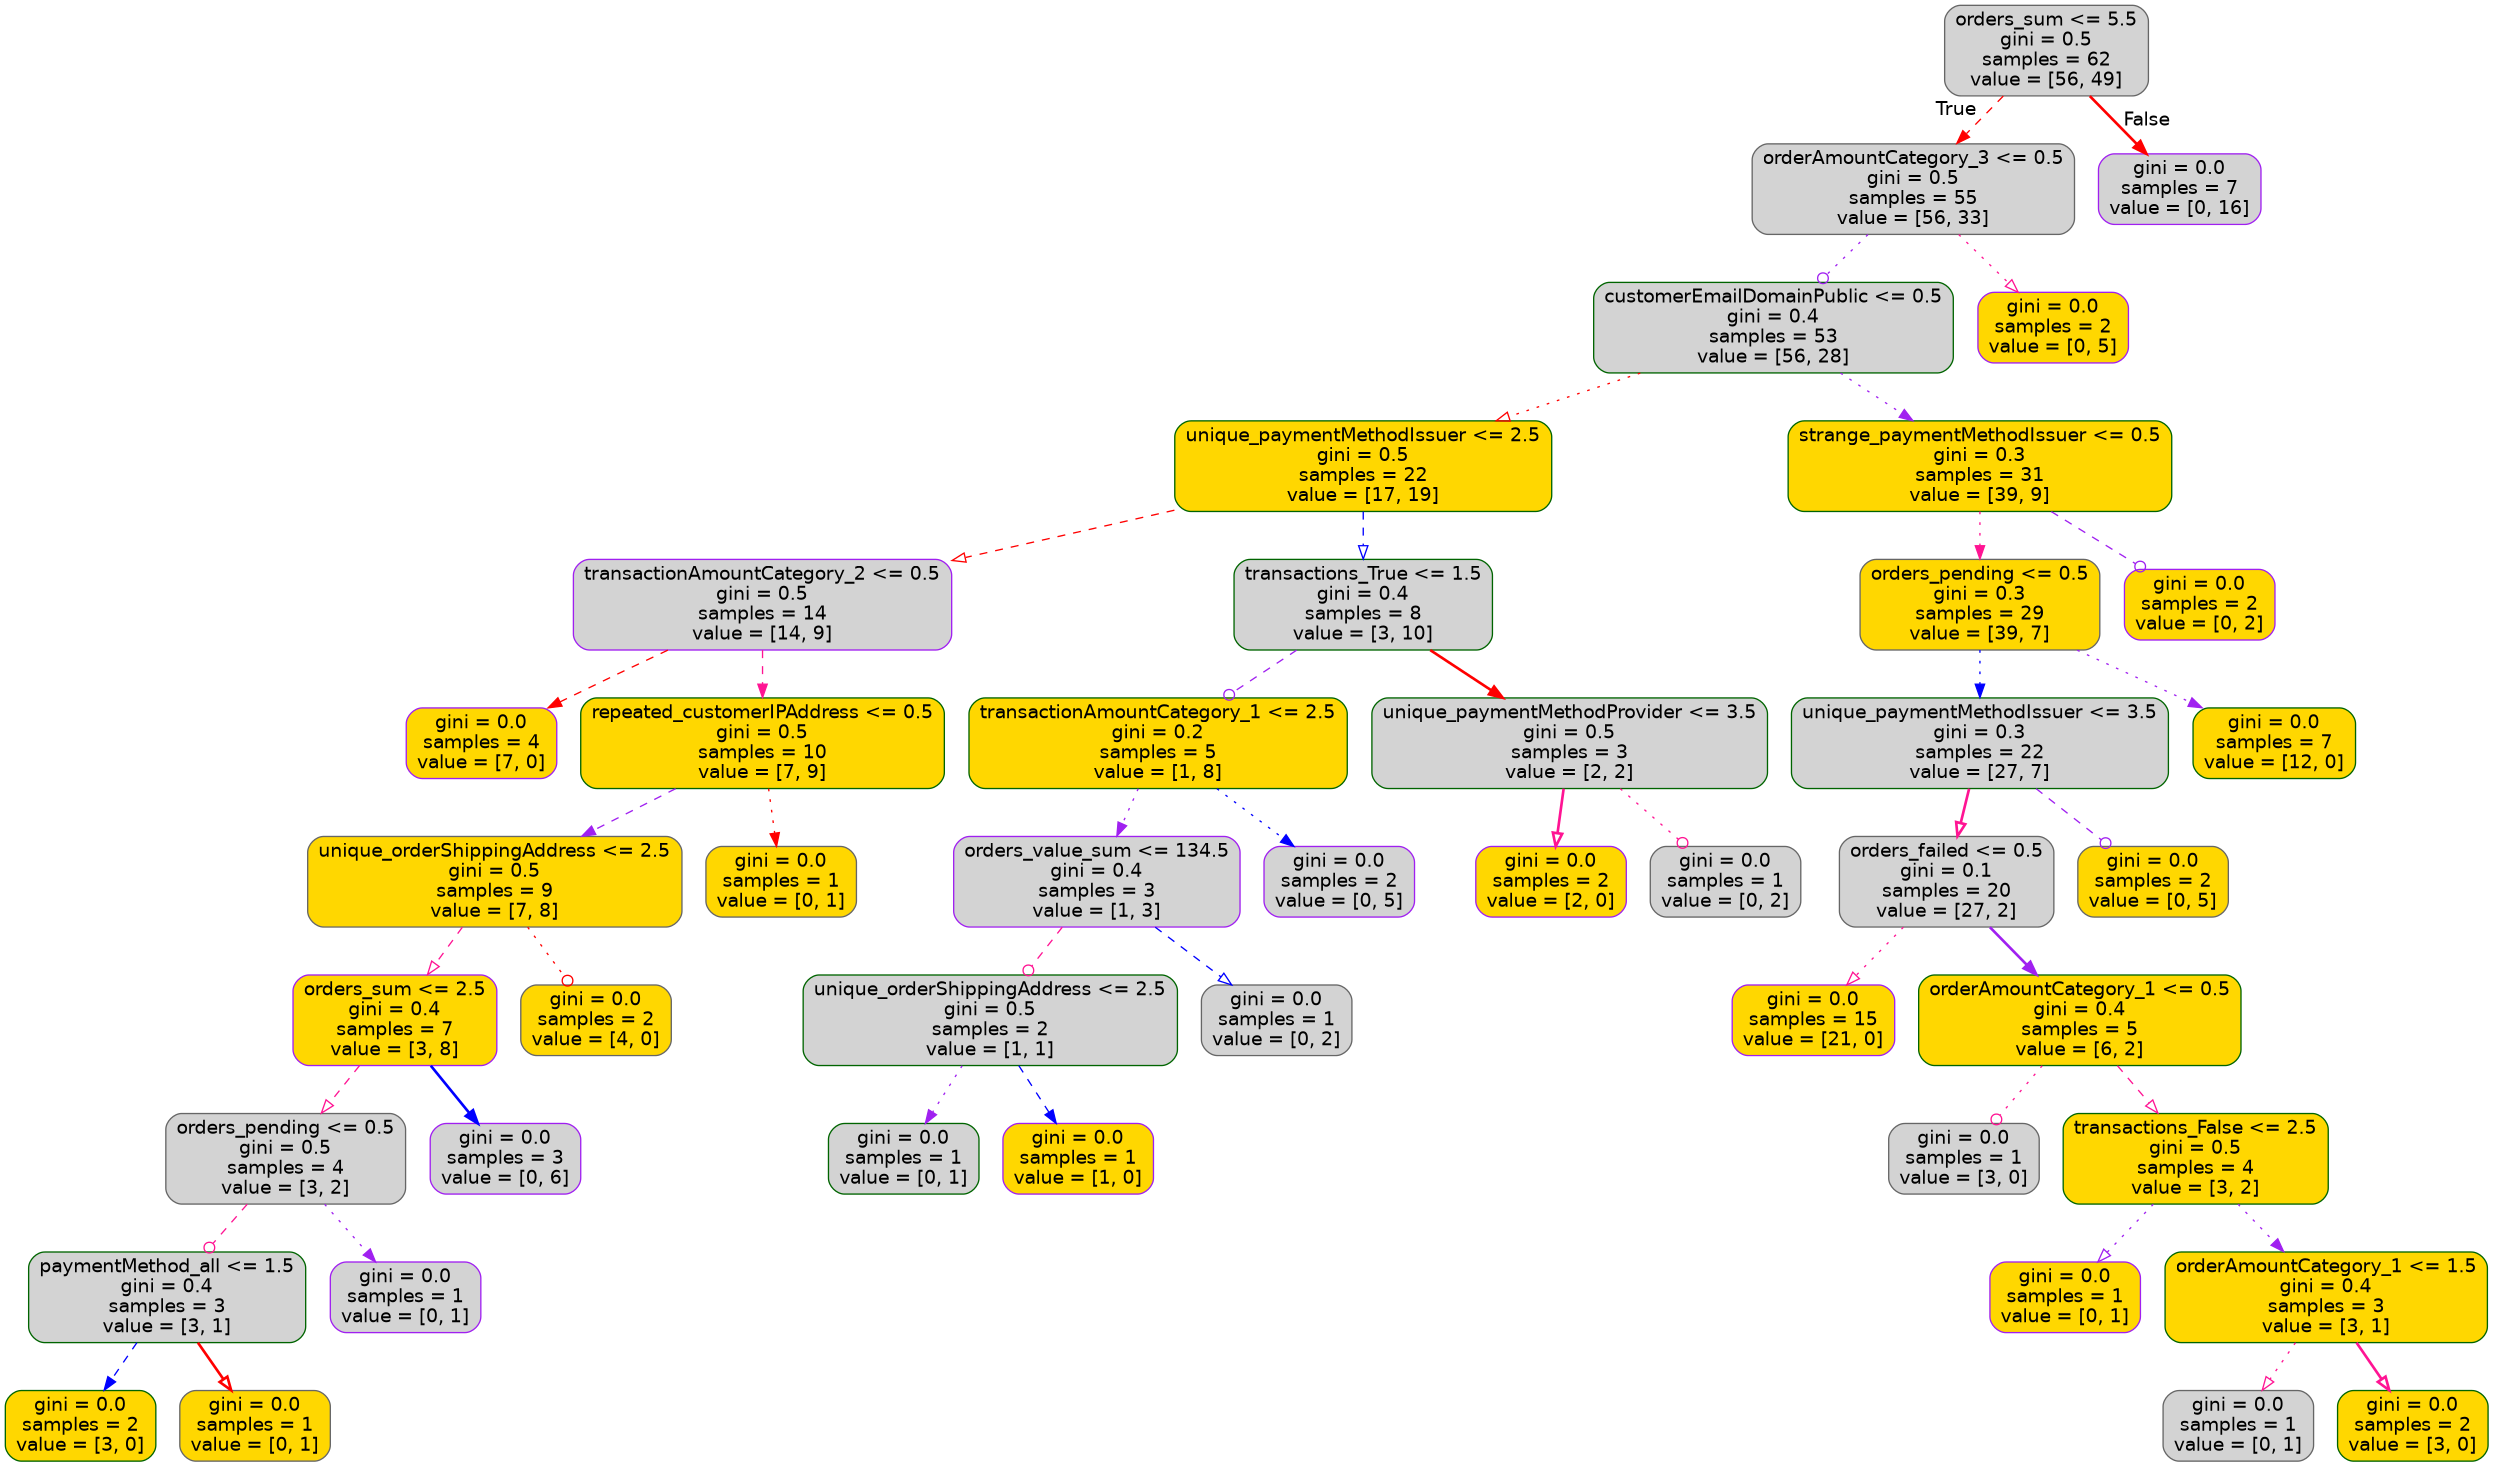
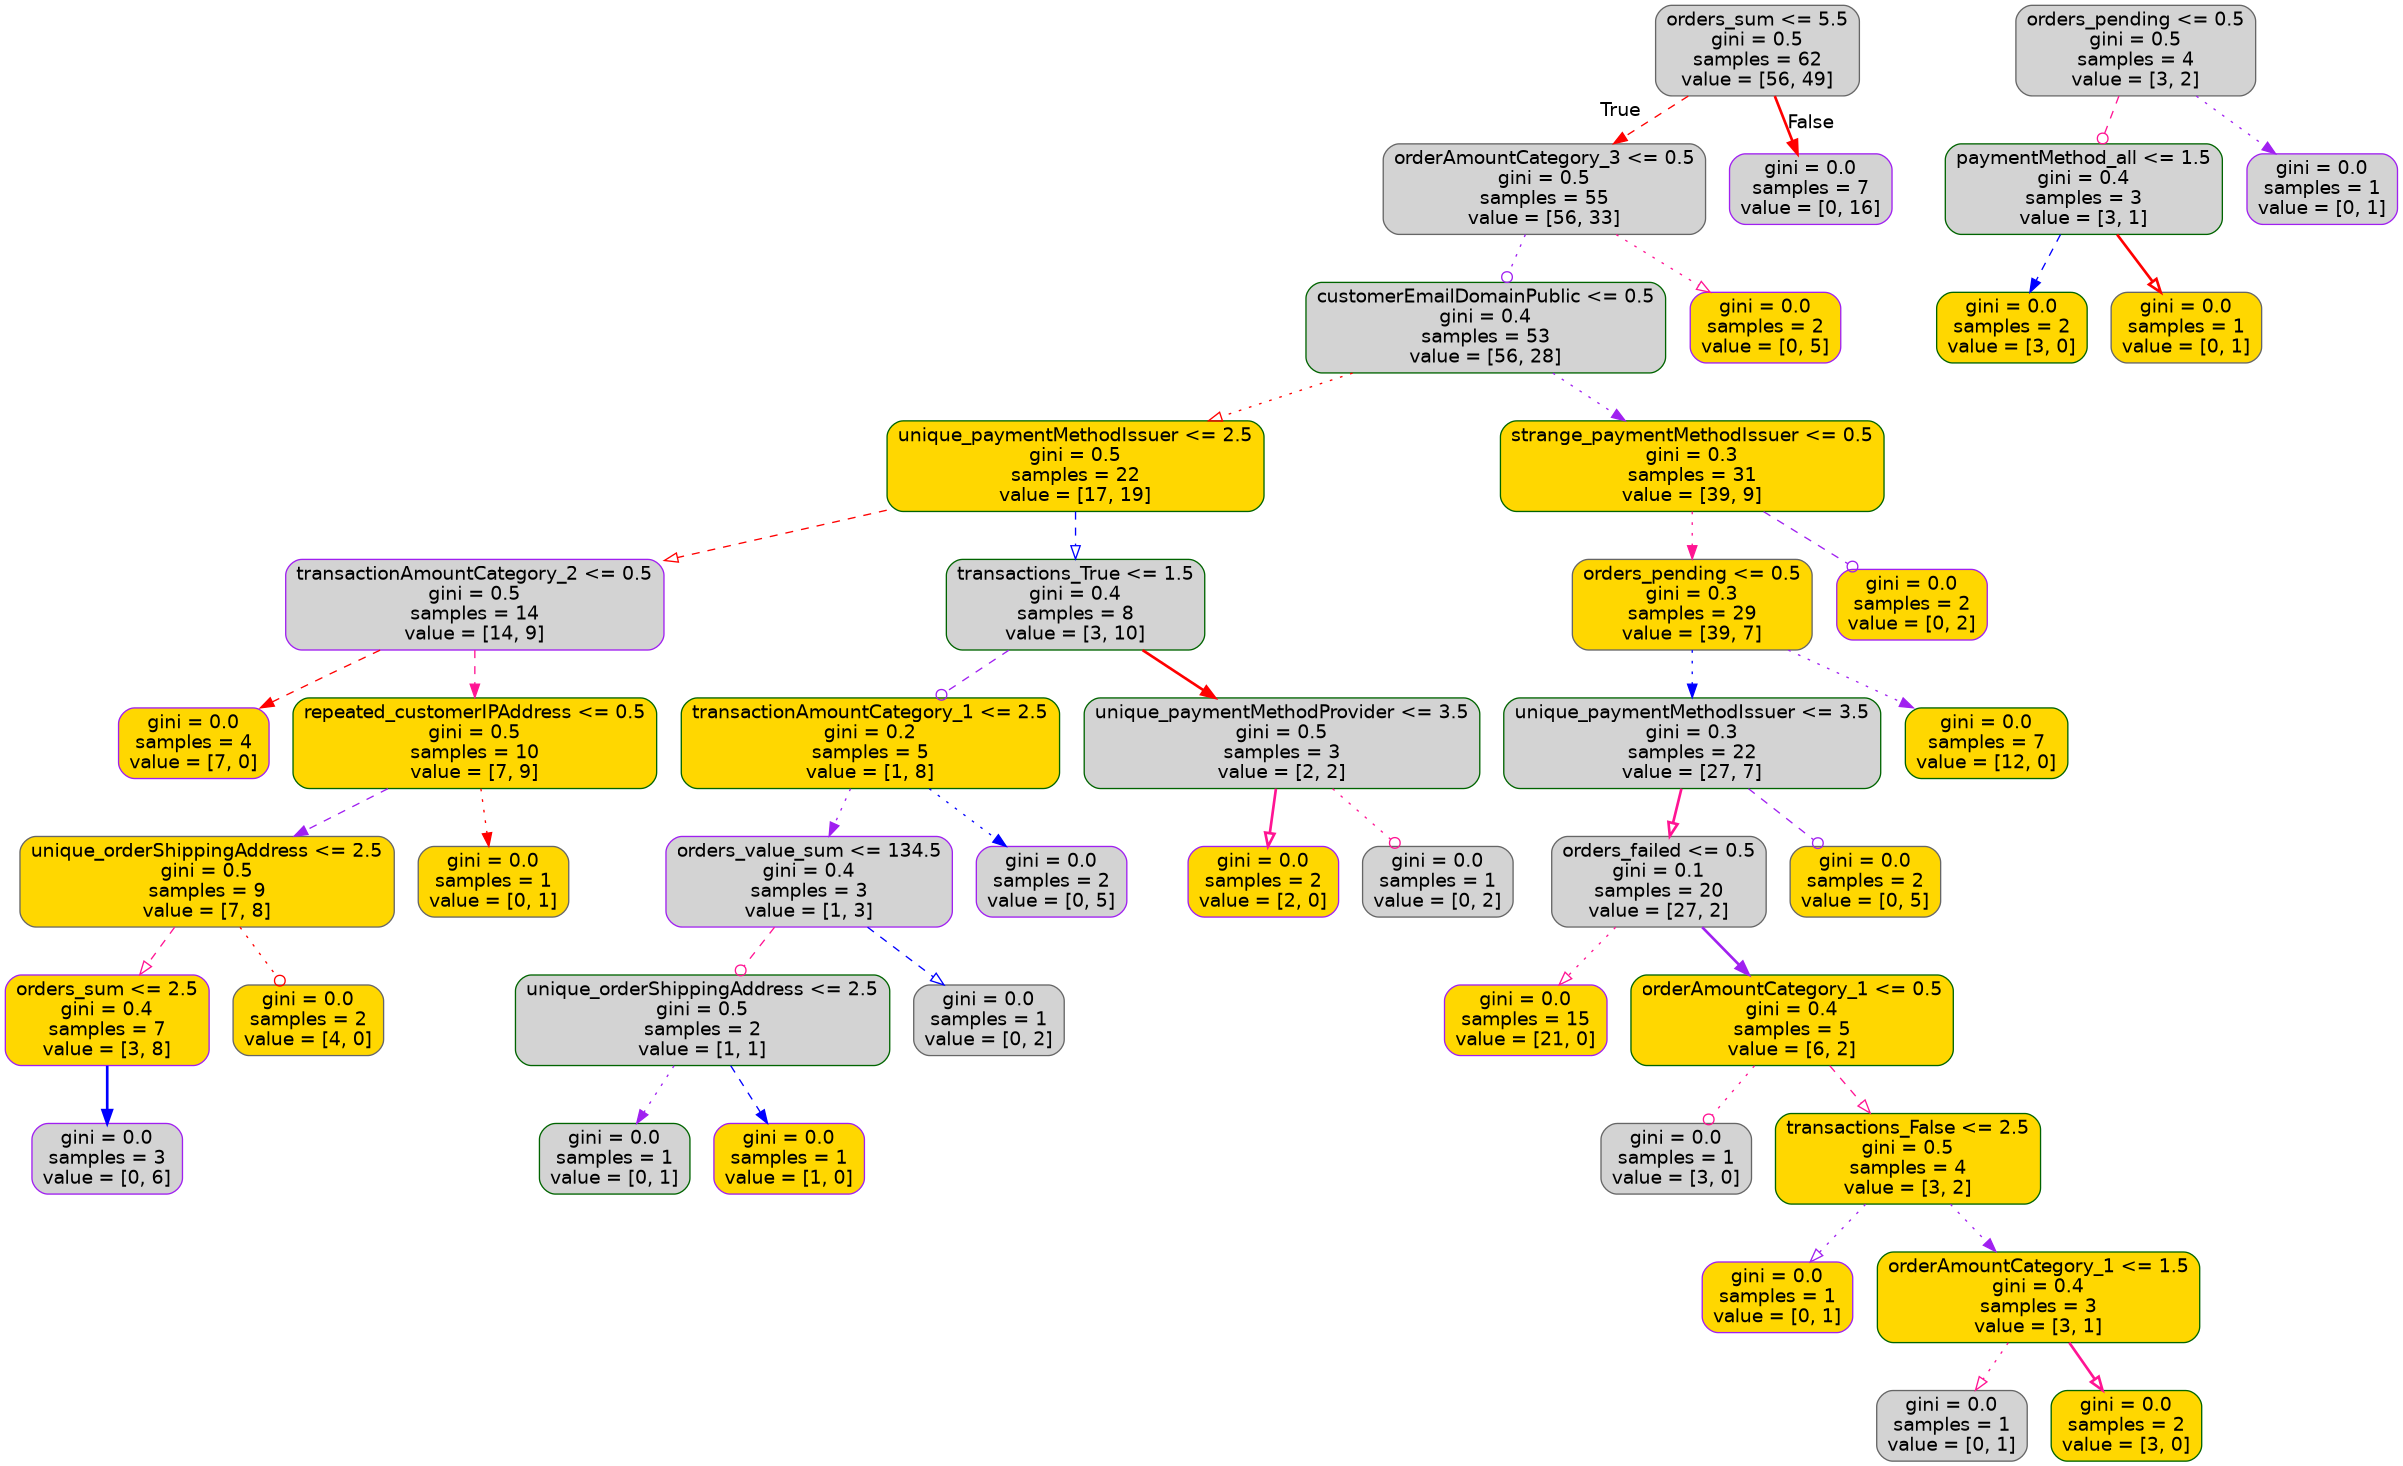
(345, 1084) -> none
